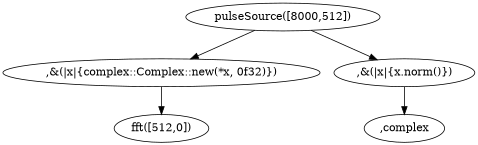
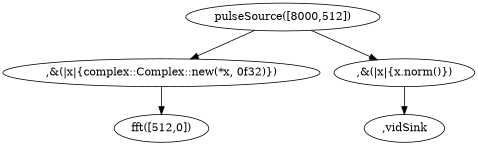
(404, 128) -> (404, 128)
